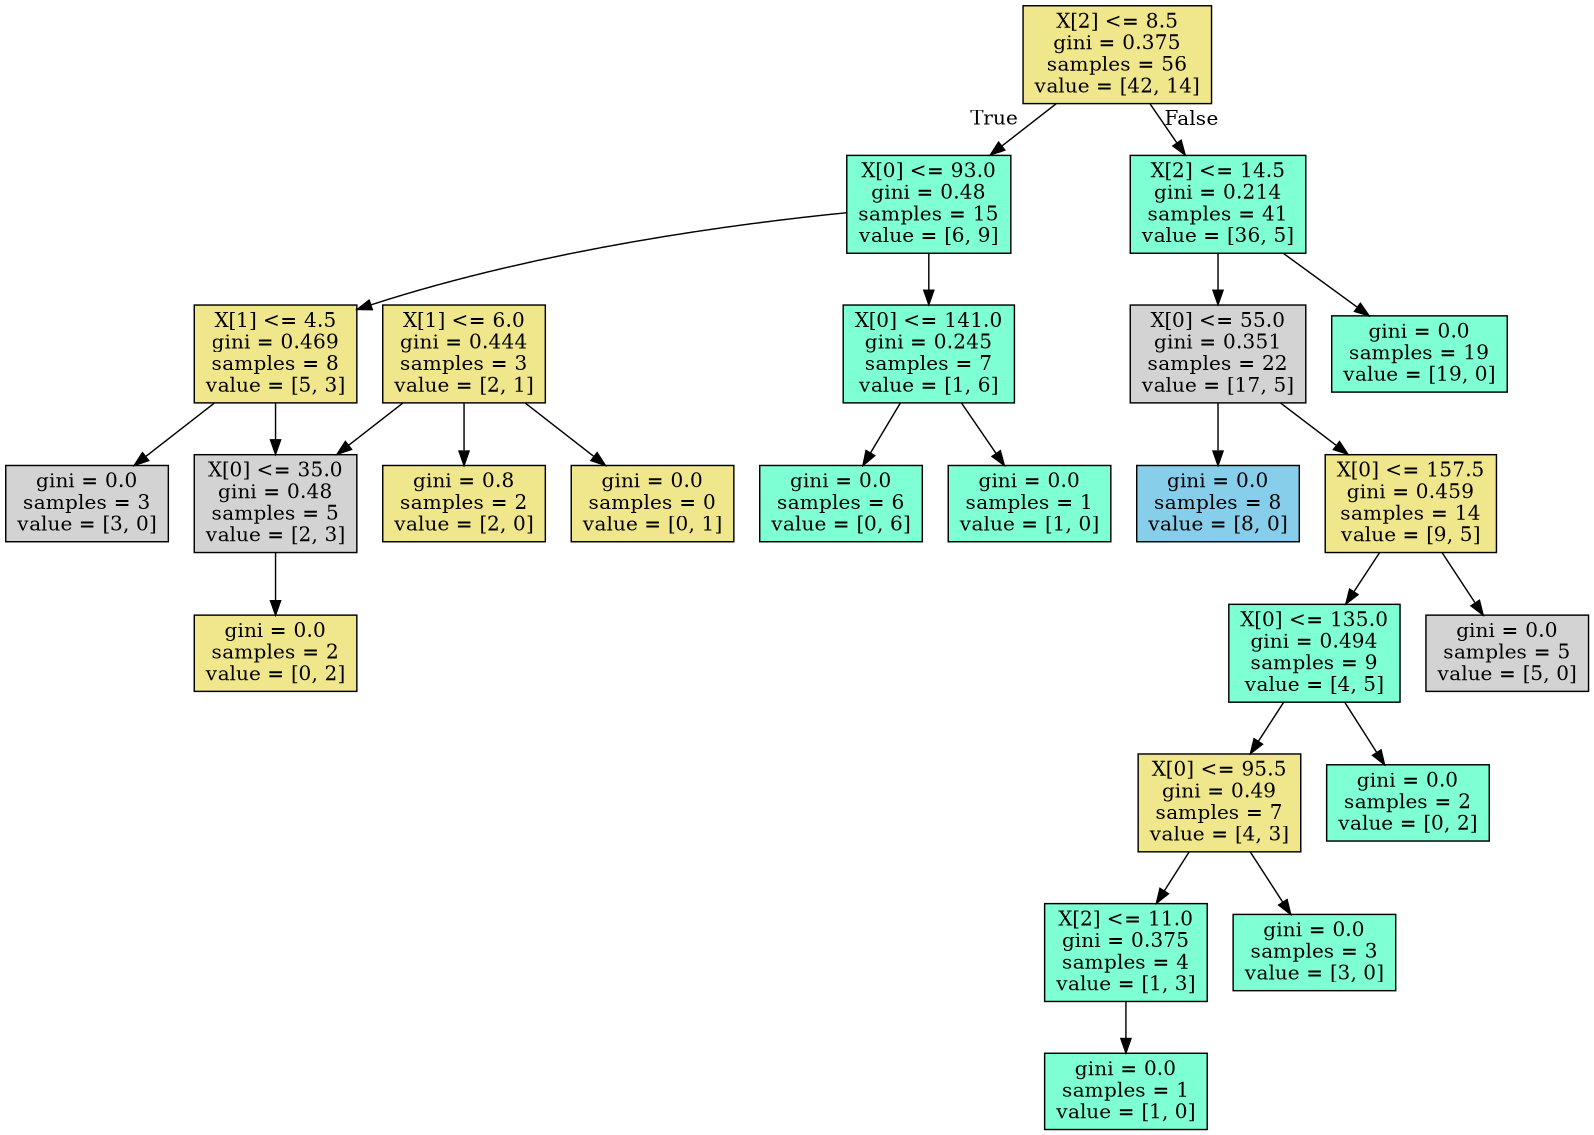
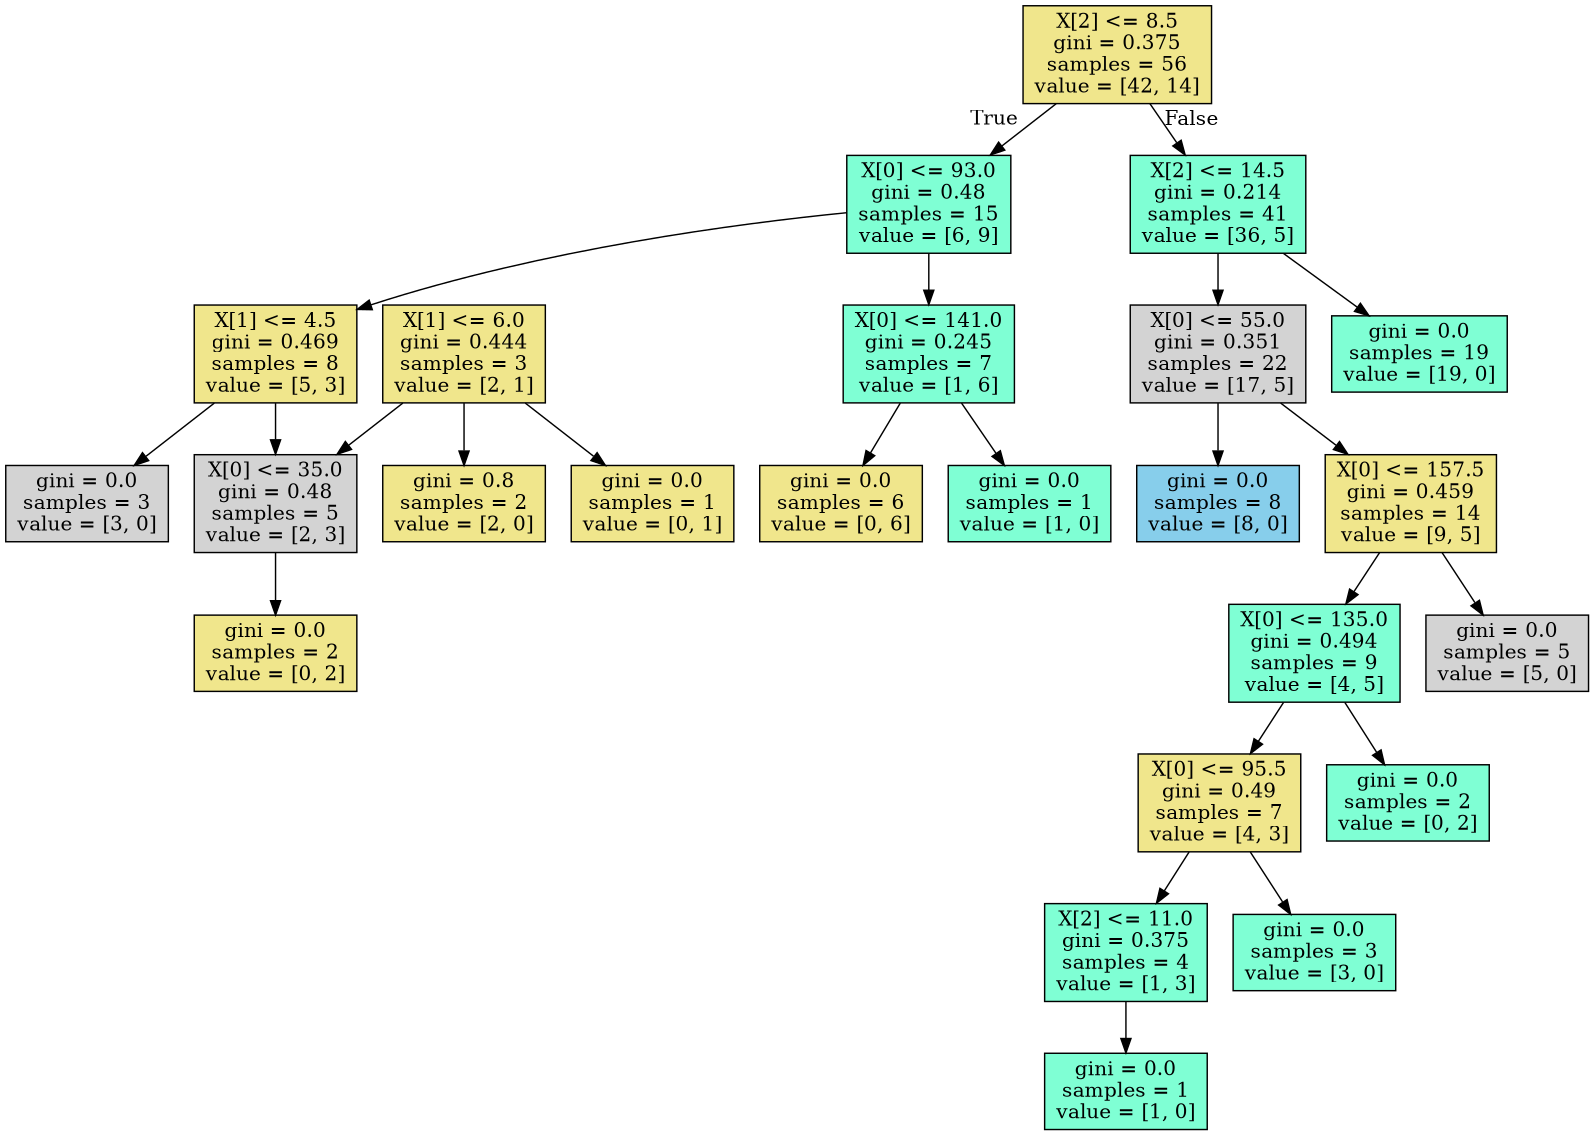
(653, 504) -> (653, 504)
(841, 504) -> (841, 504)
